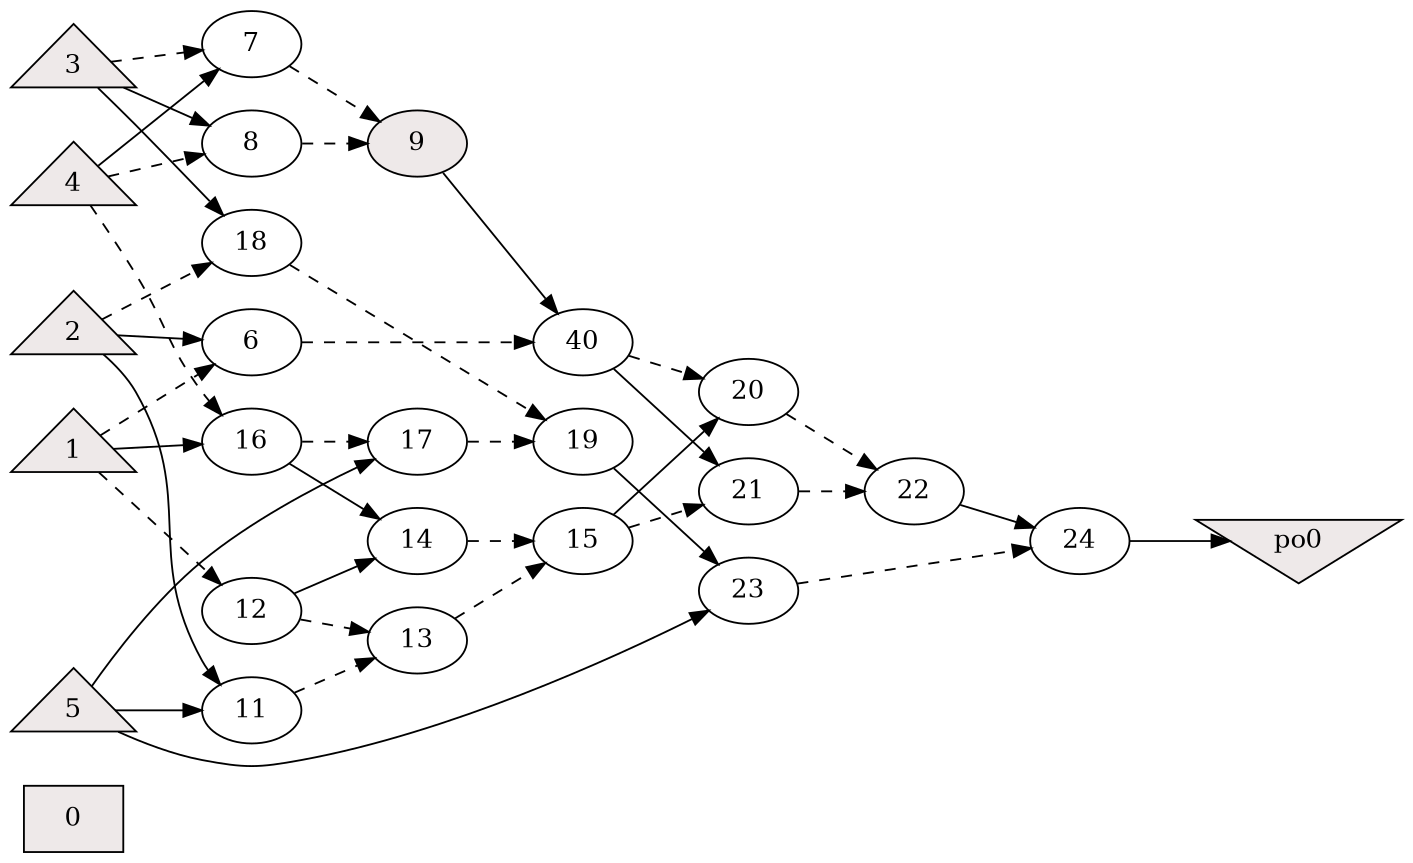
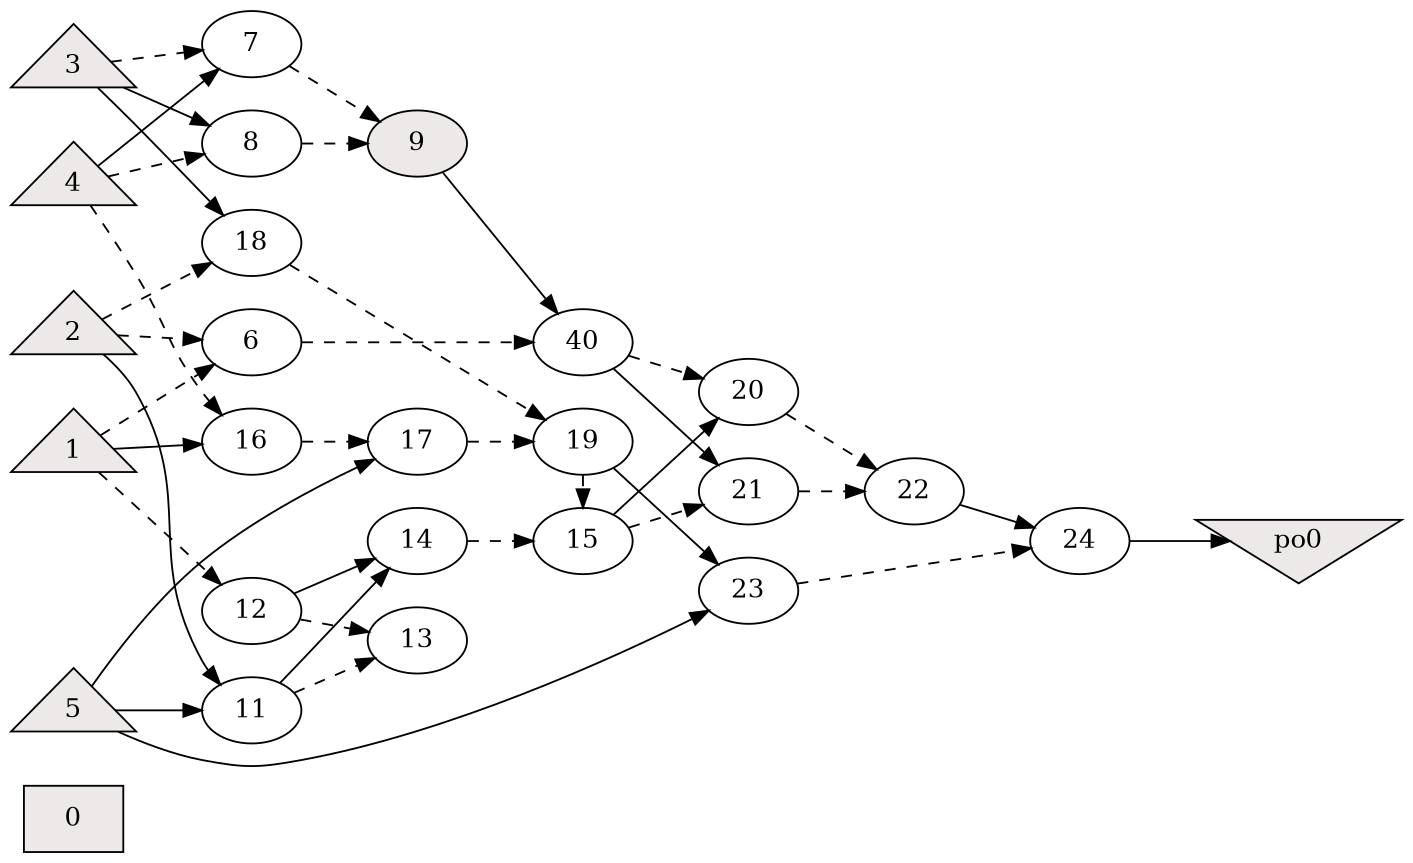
(150, 337) -> (150, 337)
(336, 492) -> (323, 638)
(492, 596) -> (583, 482)
